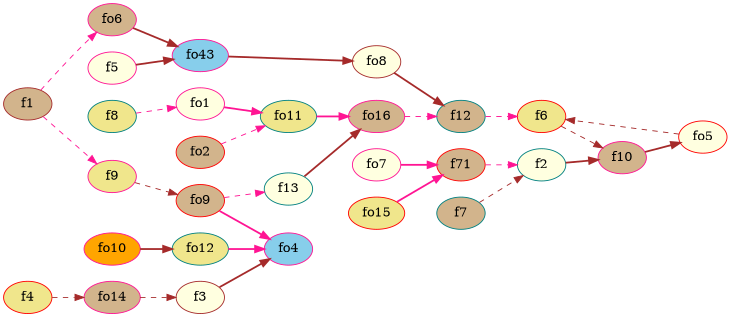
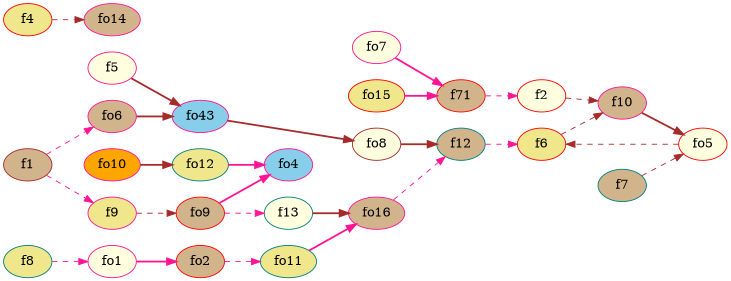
(238, 109) -> (152, 262)
(577, 162) -> (577, 99)
(542, 165) -> (542, 96)
(497, 191) -> (659, 167)
(200, 297) -> none
